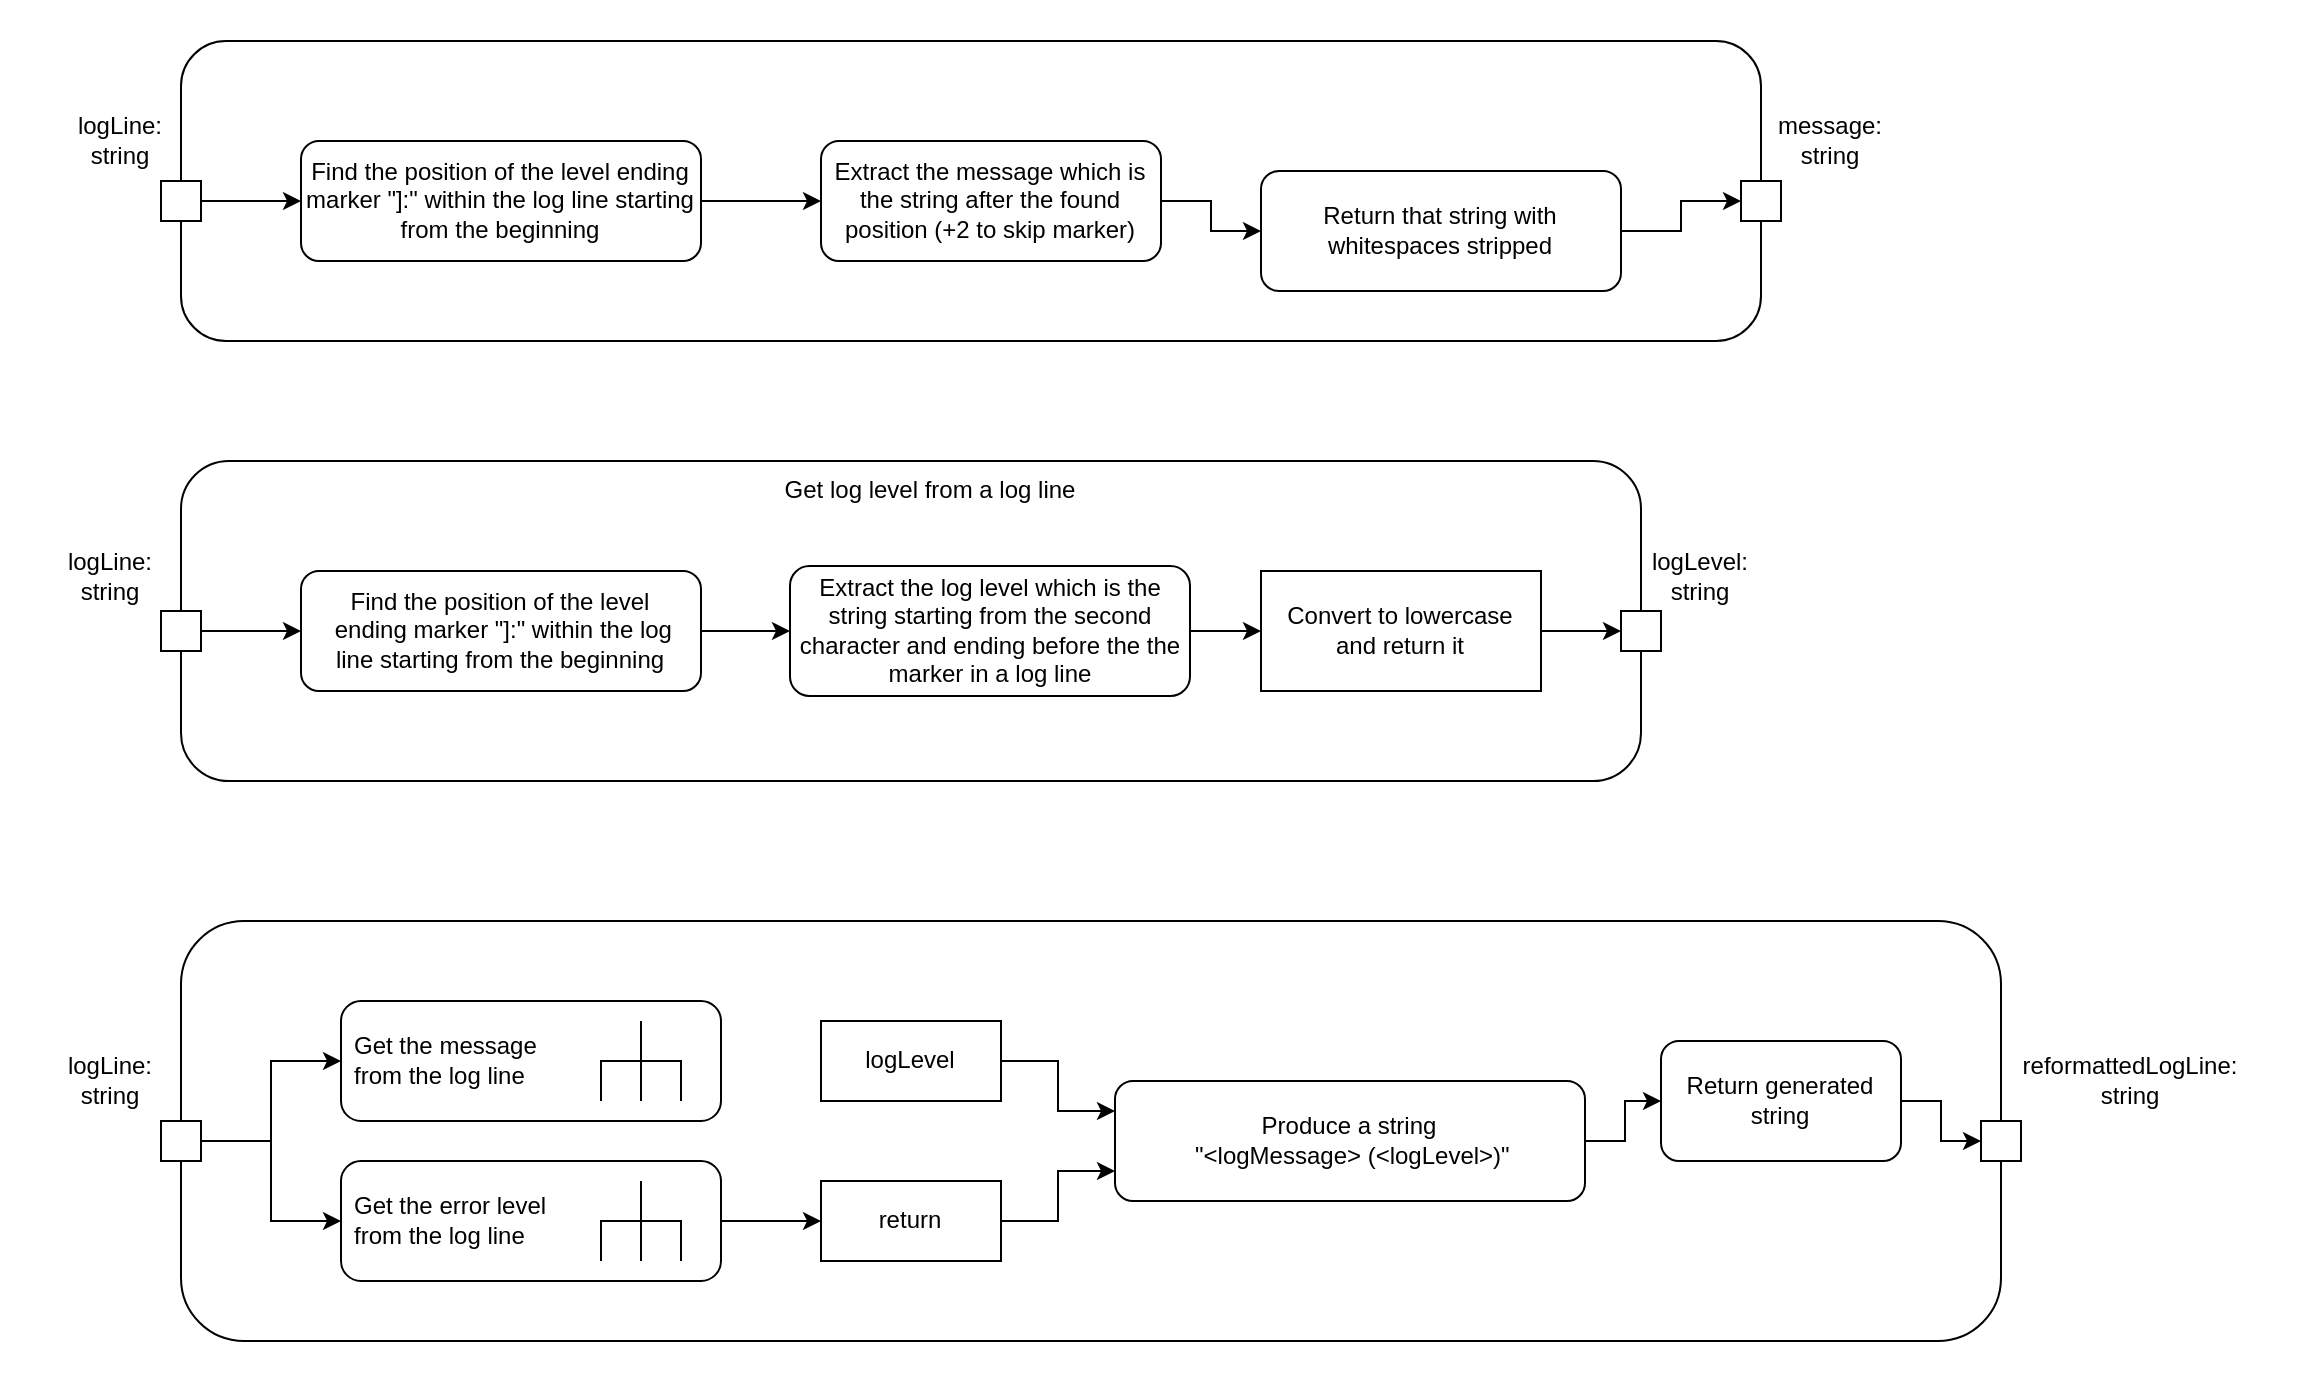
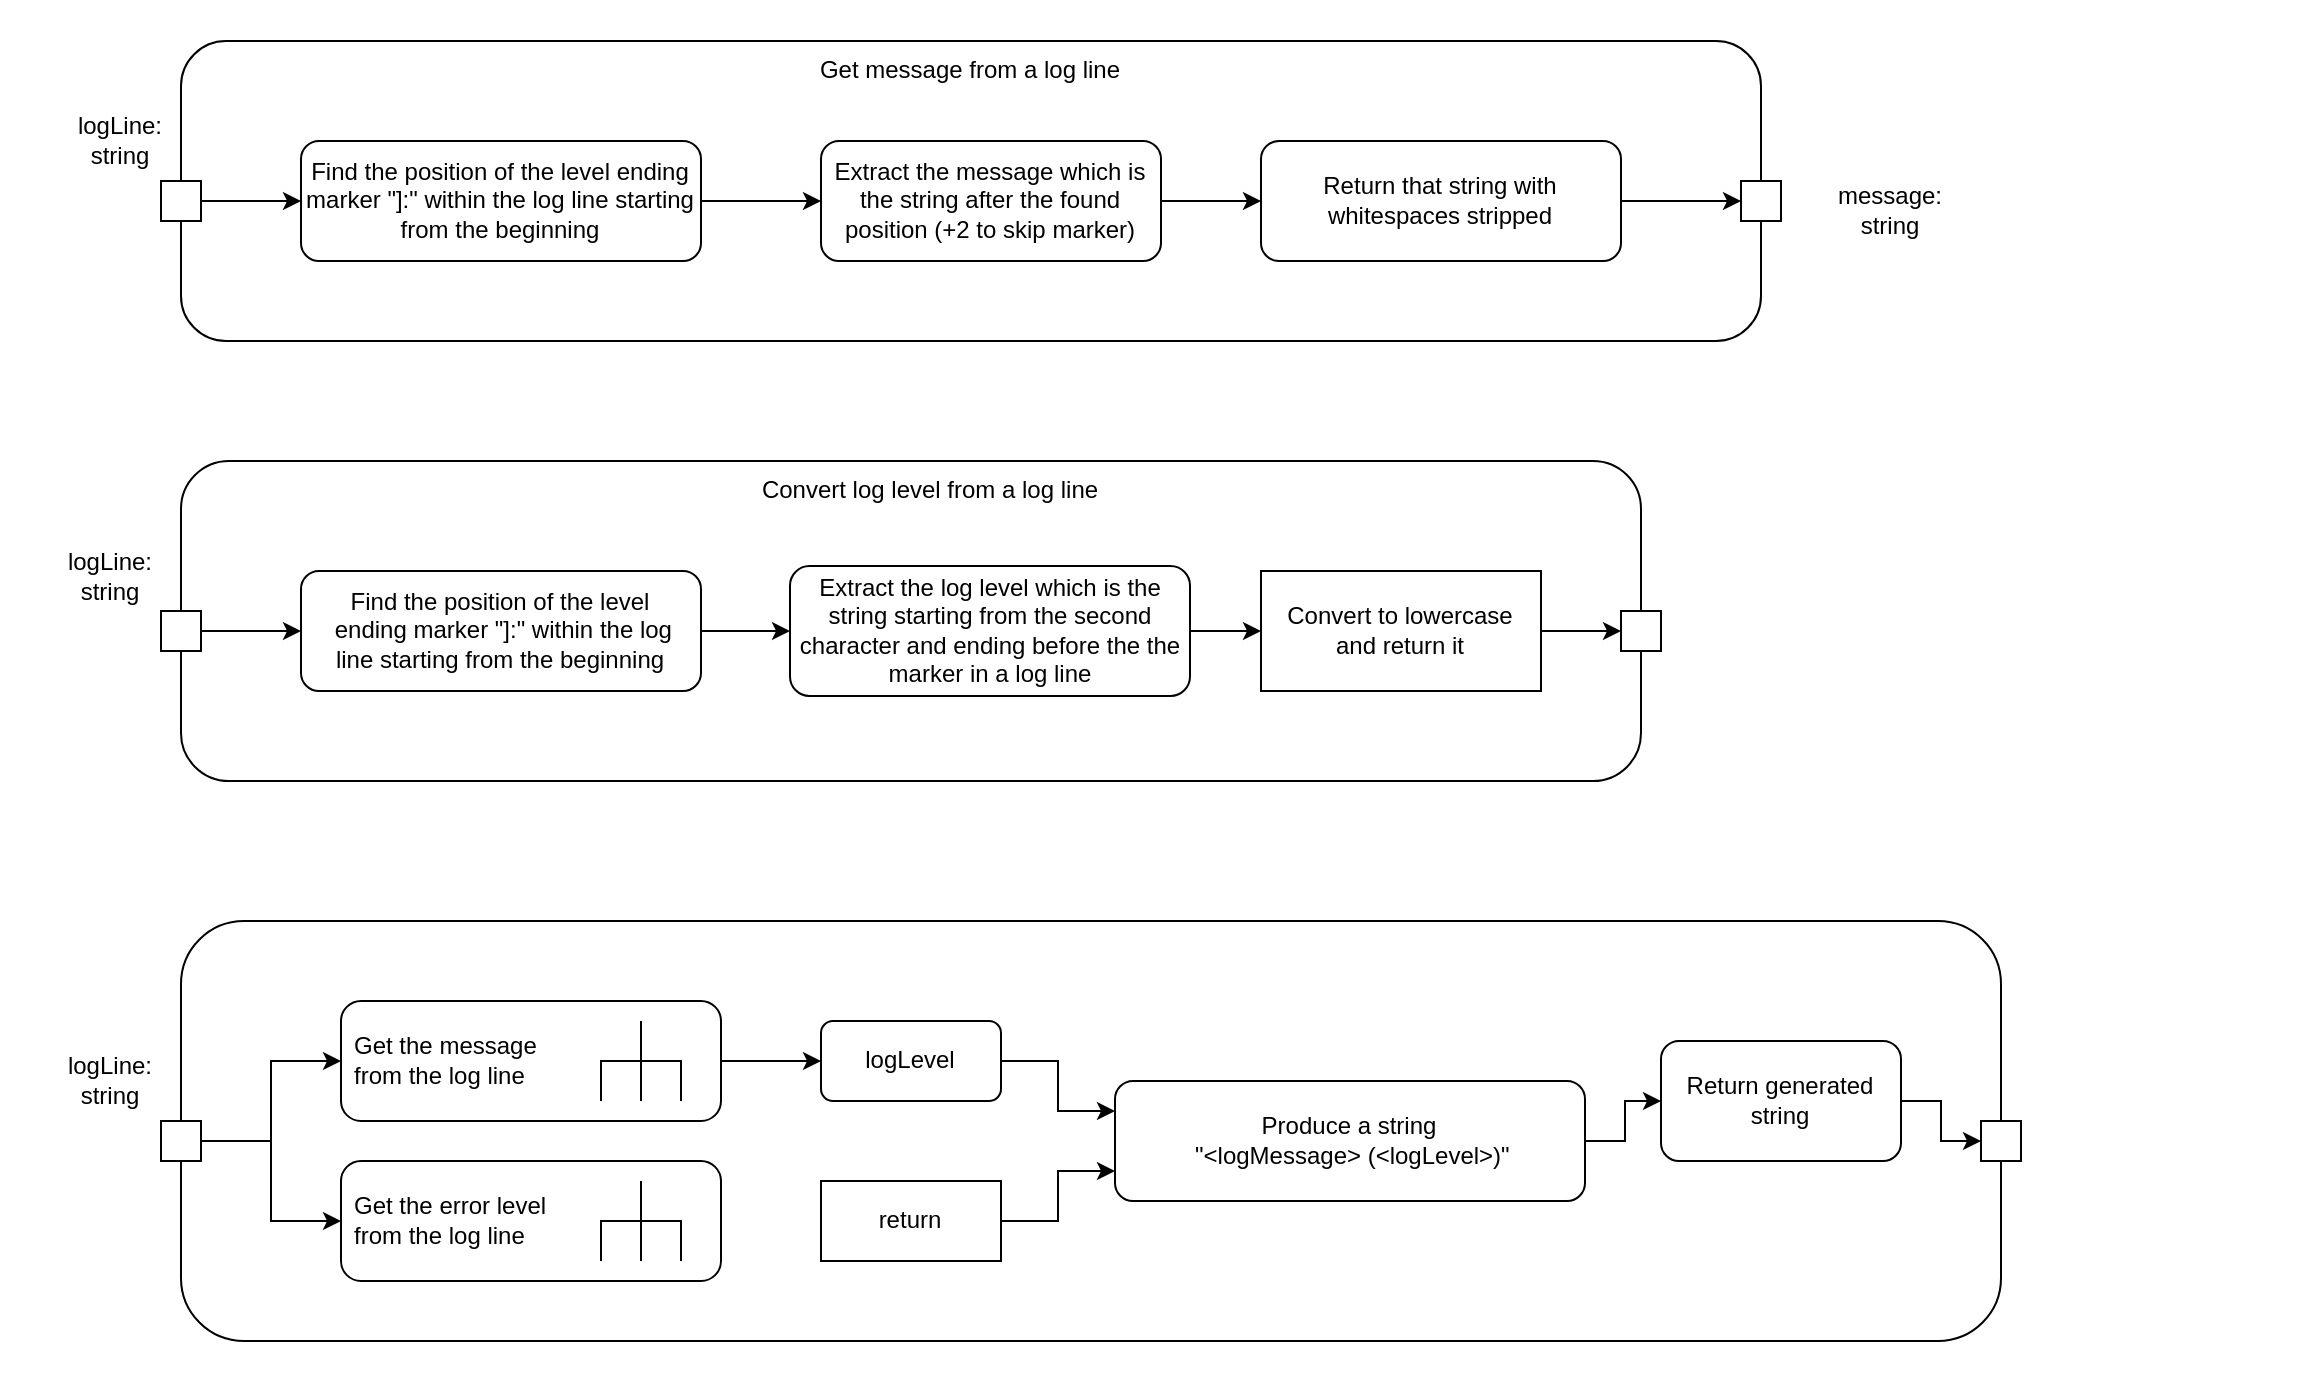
none -> (971, 71)
(1831, 141) -> (1891, 211)
(1441, 231) -> (1441, 201)
(931, 491) -> (931, 491)
(1701, 576) -> none
none -> (764, 1061)
(911, 1061) -> (911, 1061)
(2131, 1081) -> none
(764, 1221) -> none
